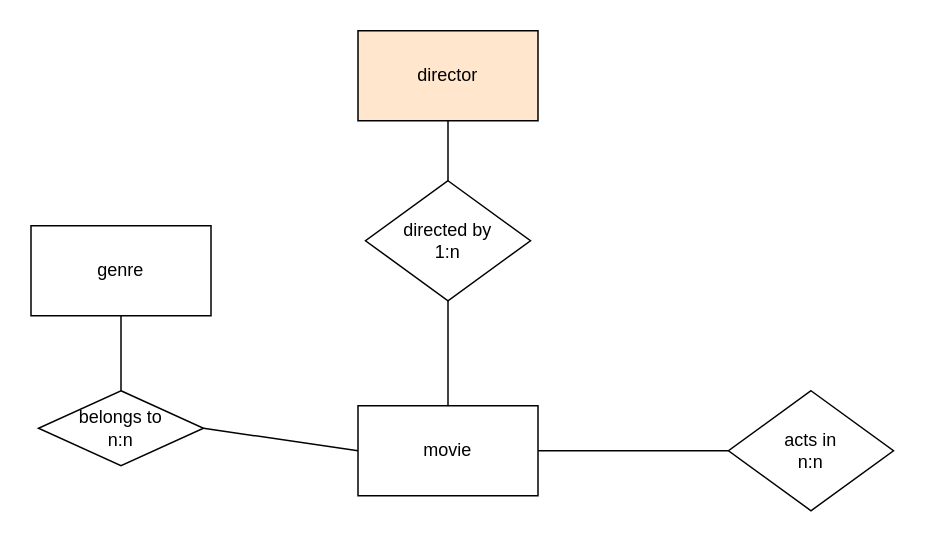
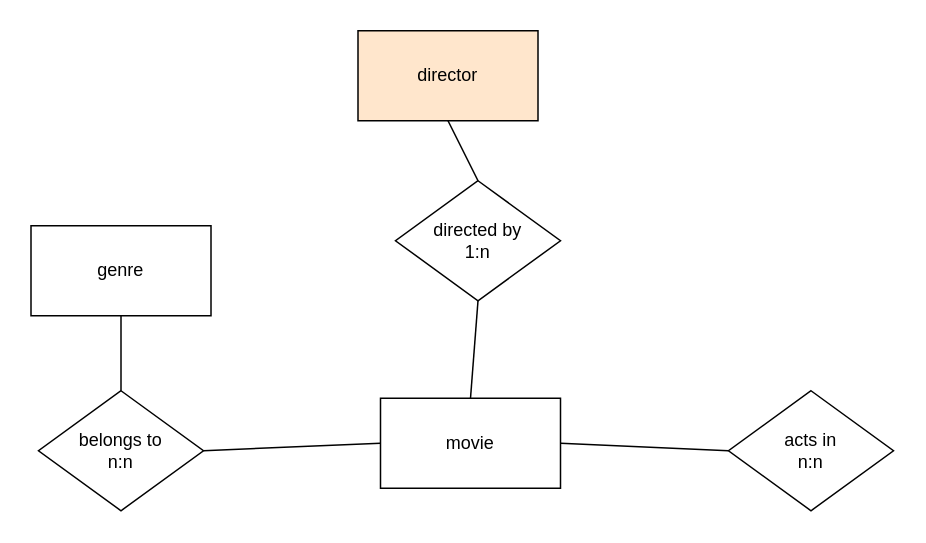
(448, 241) -> (478, 241)
(121, 428) -> (121, 451)
(448, 451) -> (470, 443)
